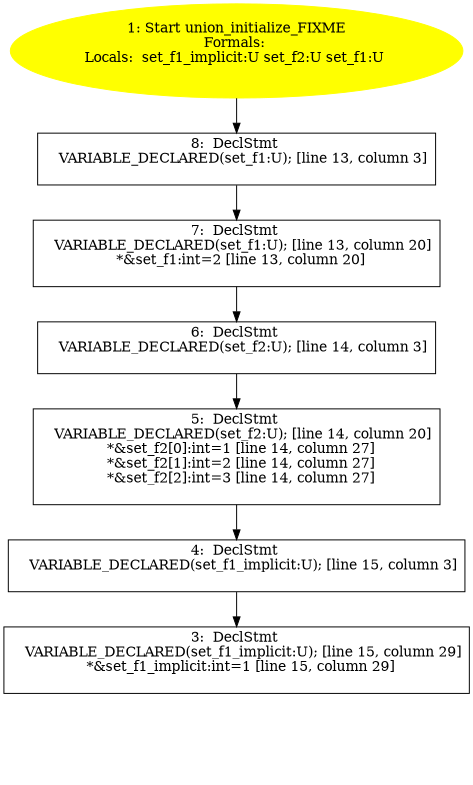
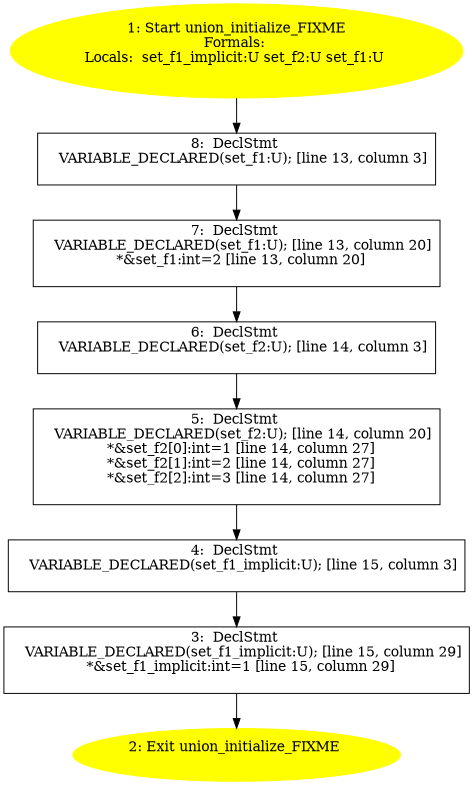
none -> (237, 755)
